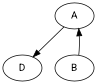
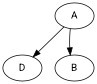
(79, 46) -> (70, 38)
